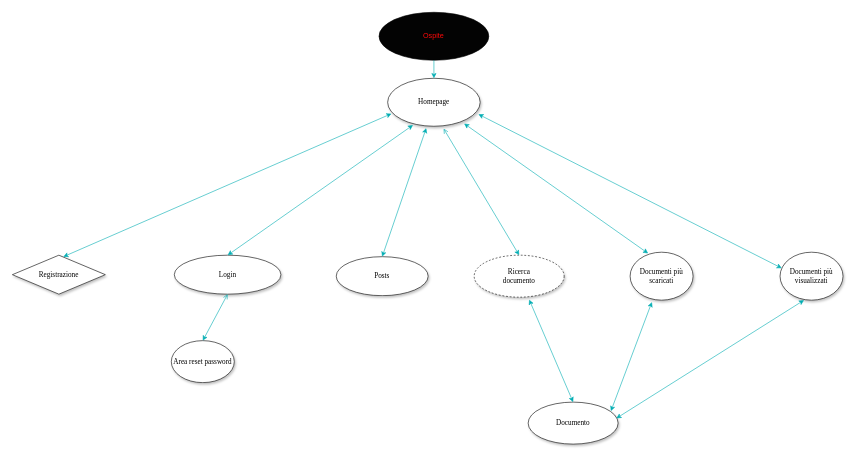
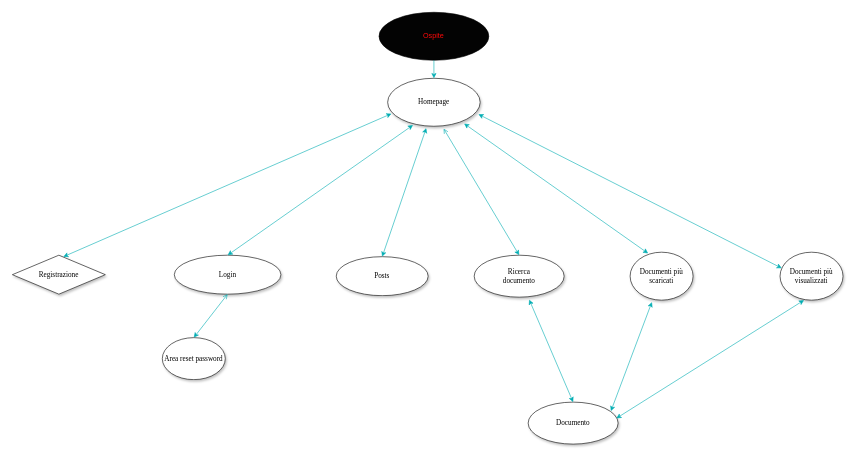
(519, 276) -> (519, 276)
(203, 362) -> (194, 359)
